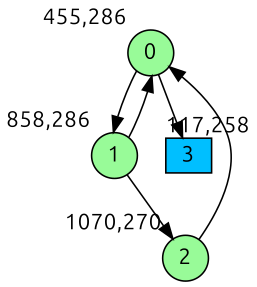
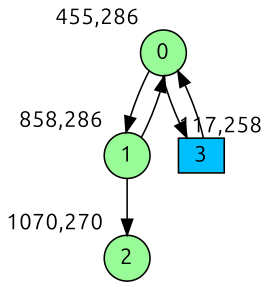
(231, 153) -> (196, 111)
